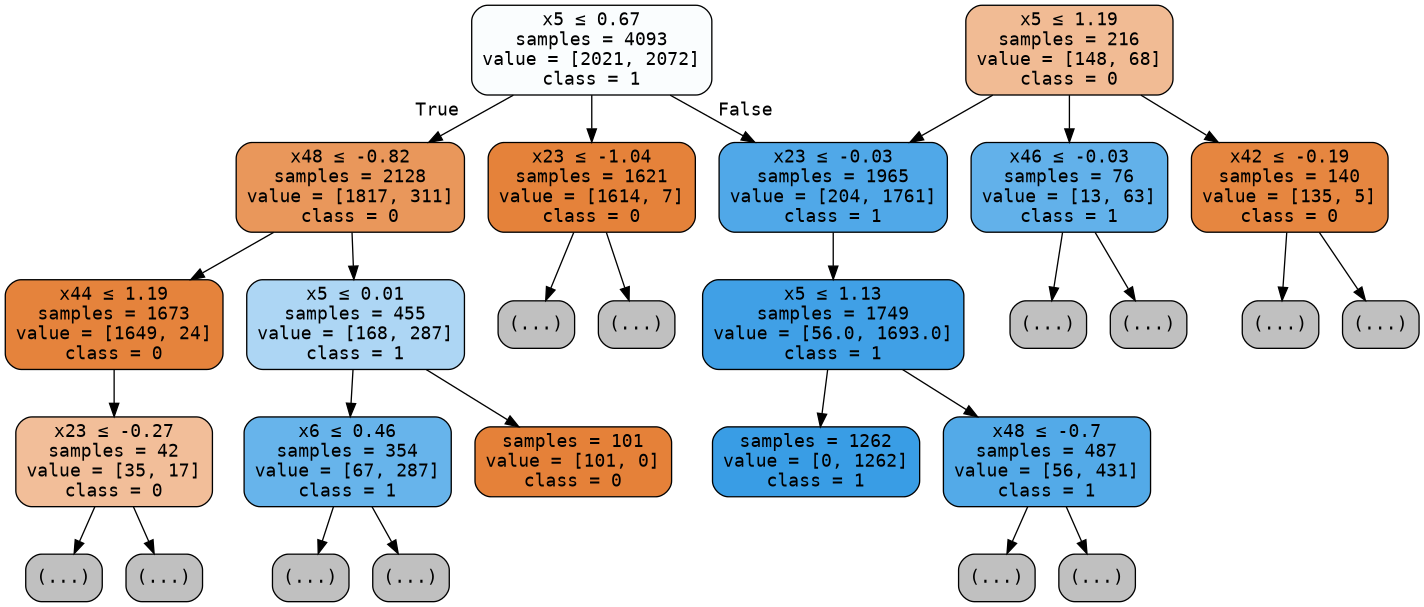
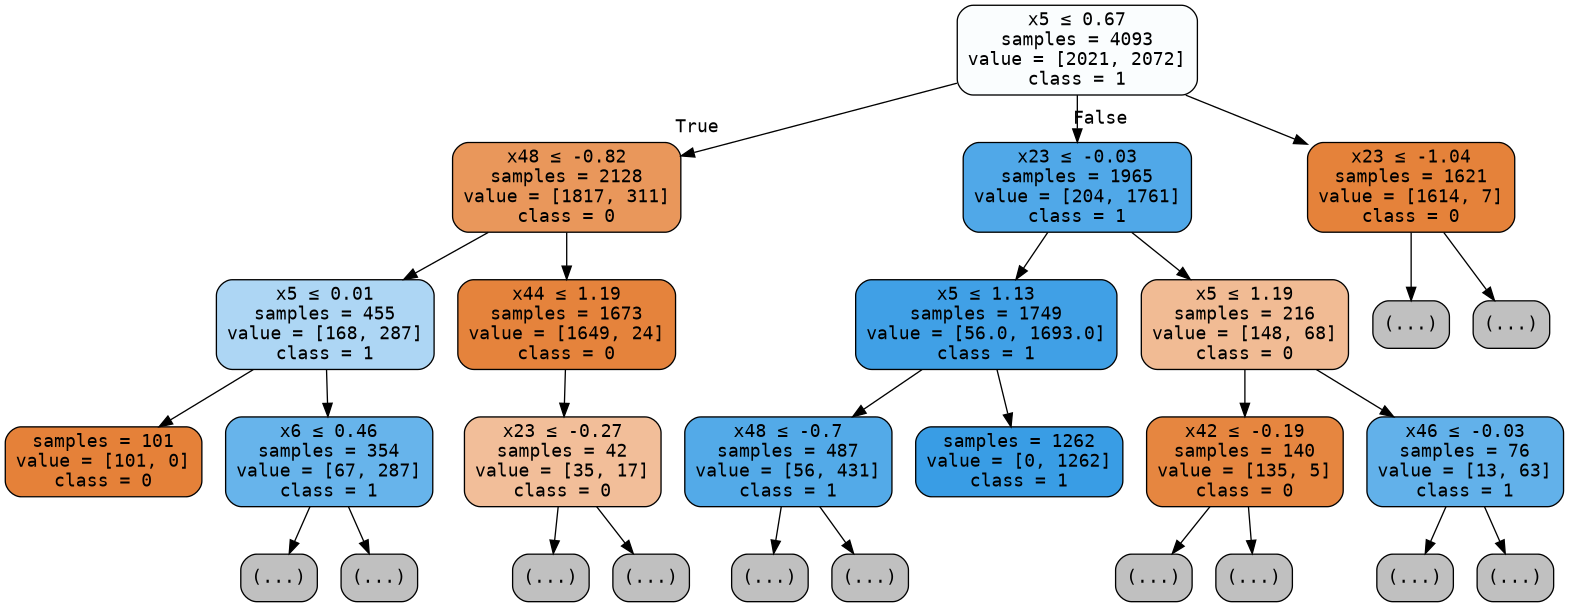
(957, 115) -> (1156, 252)
